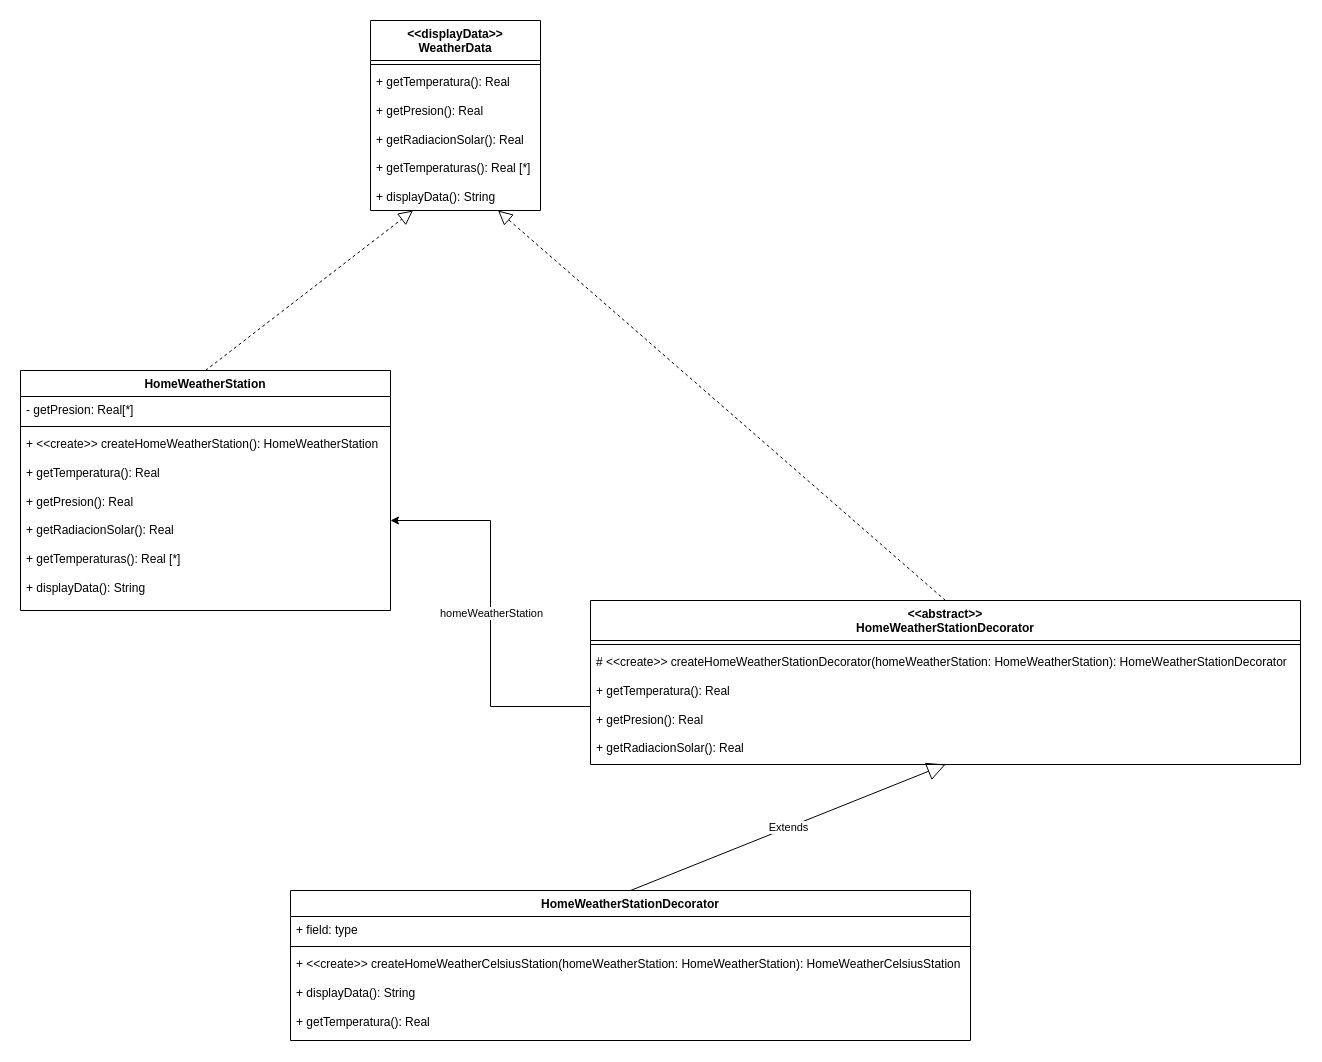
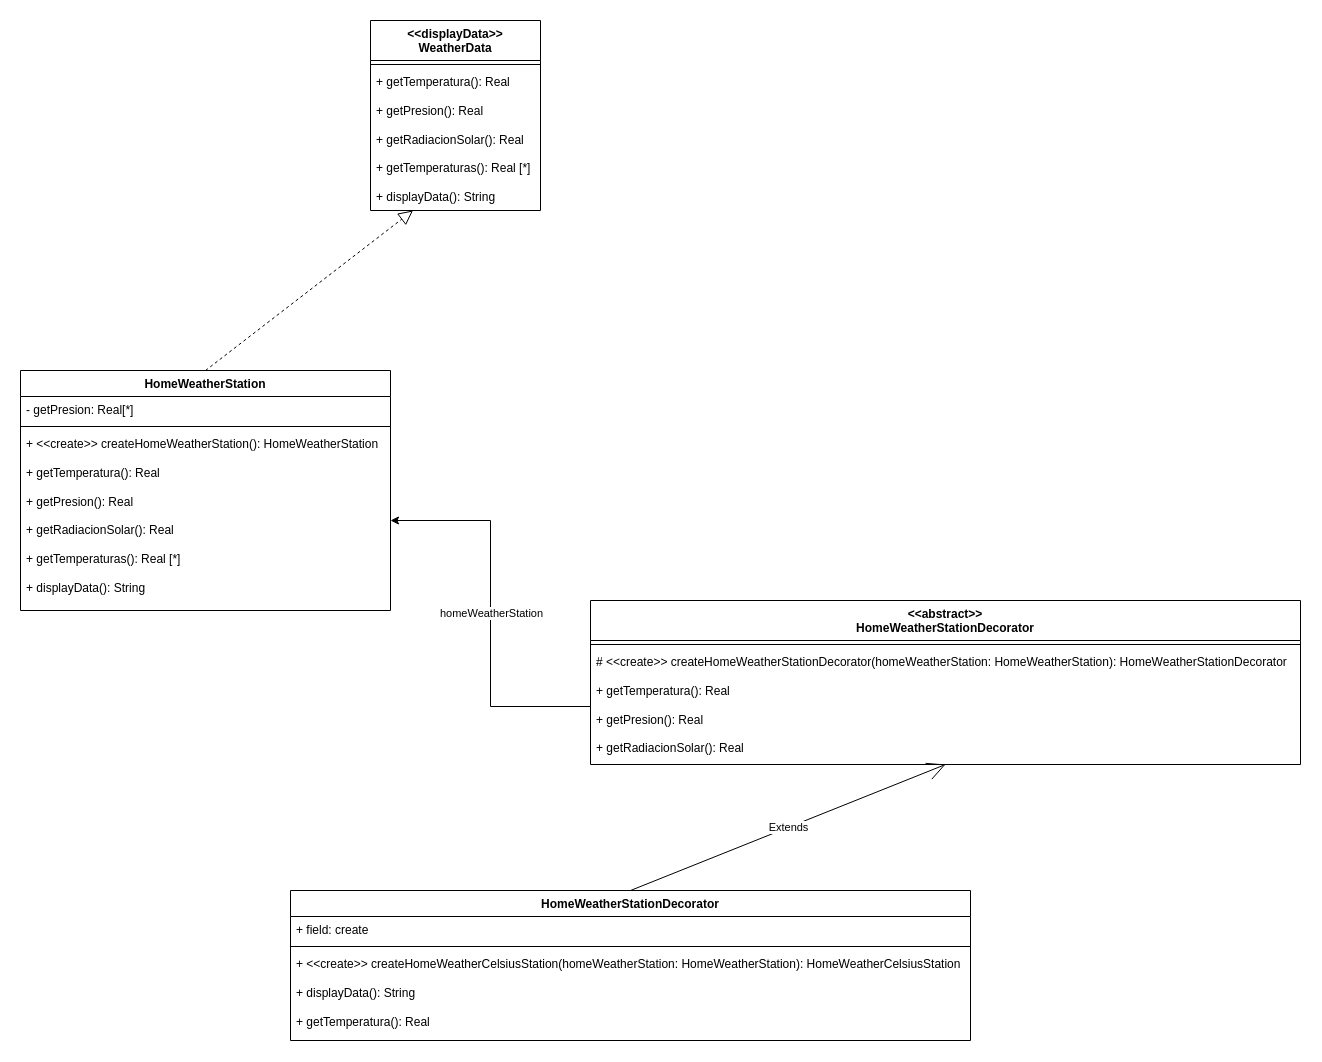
(727, 410) -> none
(927, 772) -> (934, 769)
(332, 931) -> (339, 931)
